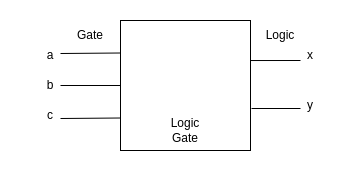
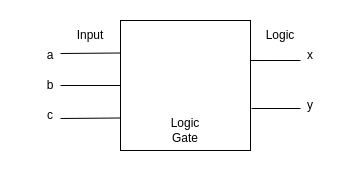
(91, 36) -> (91, 36)
